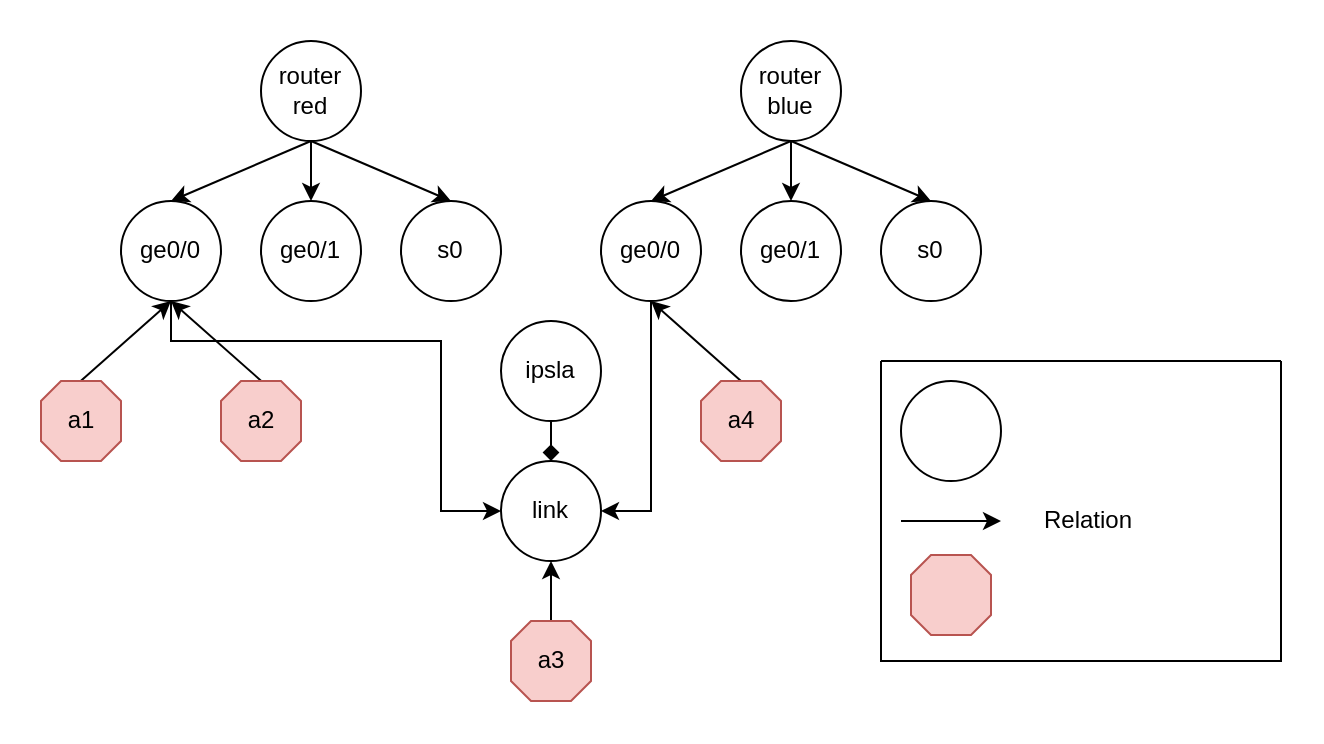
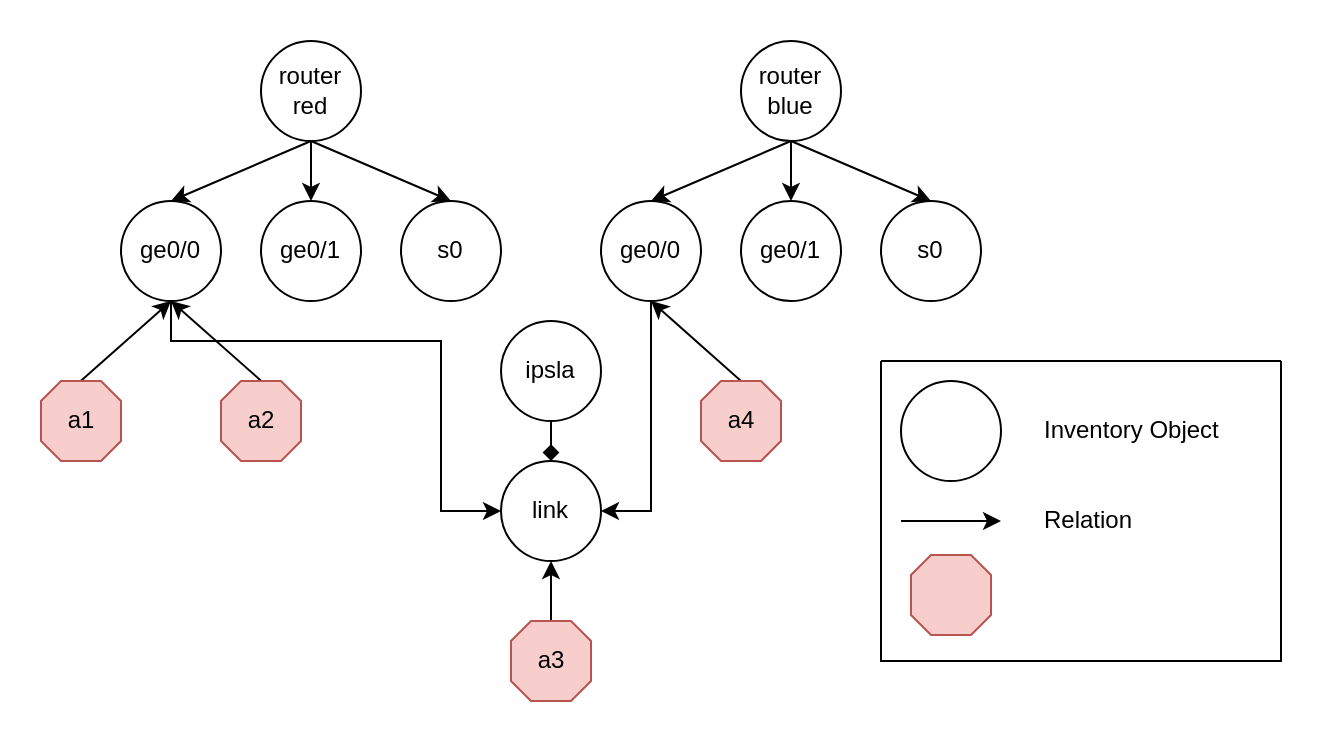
none -> (1141, 431)
